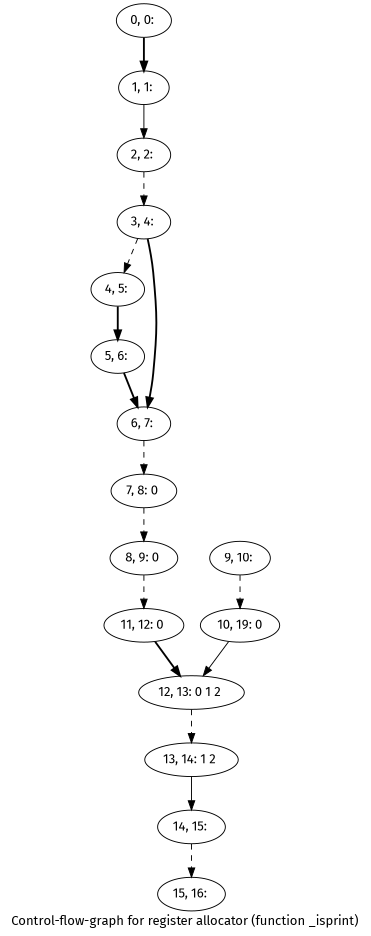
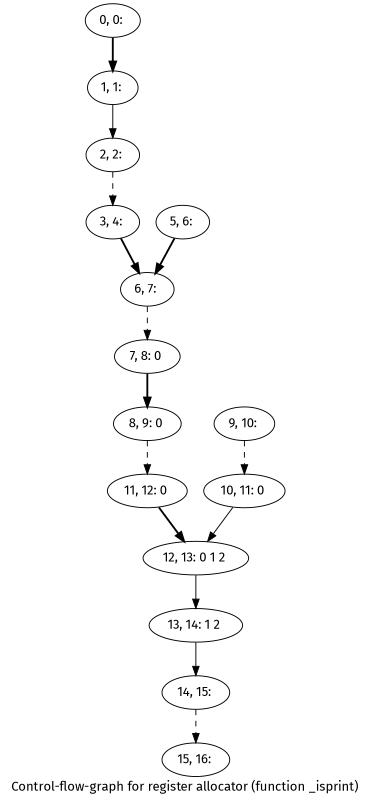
(118, 289) -> none
(144, 520) -> (147, 386)
(240, 625) -> (244, 491)
(192, 722) -> (196, 587)
